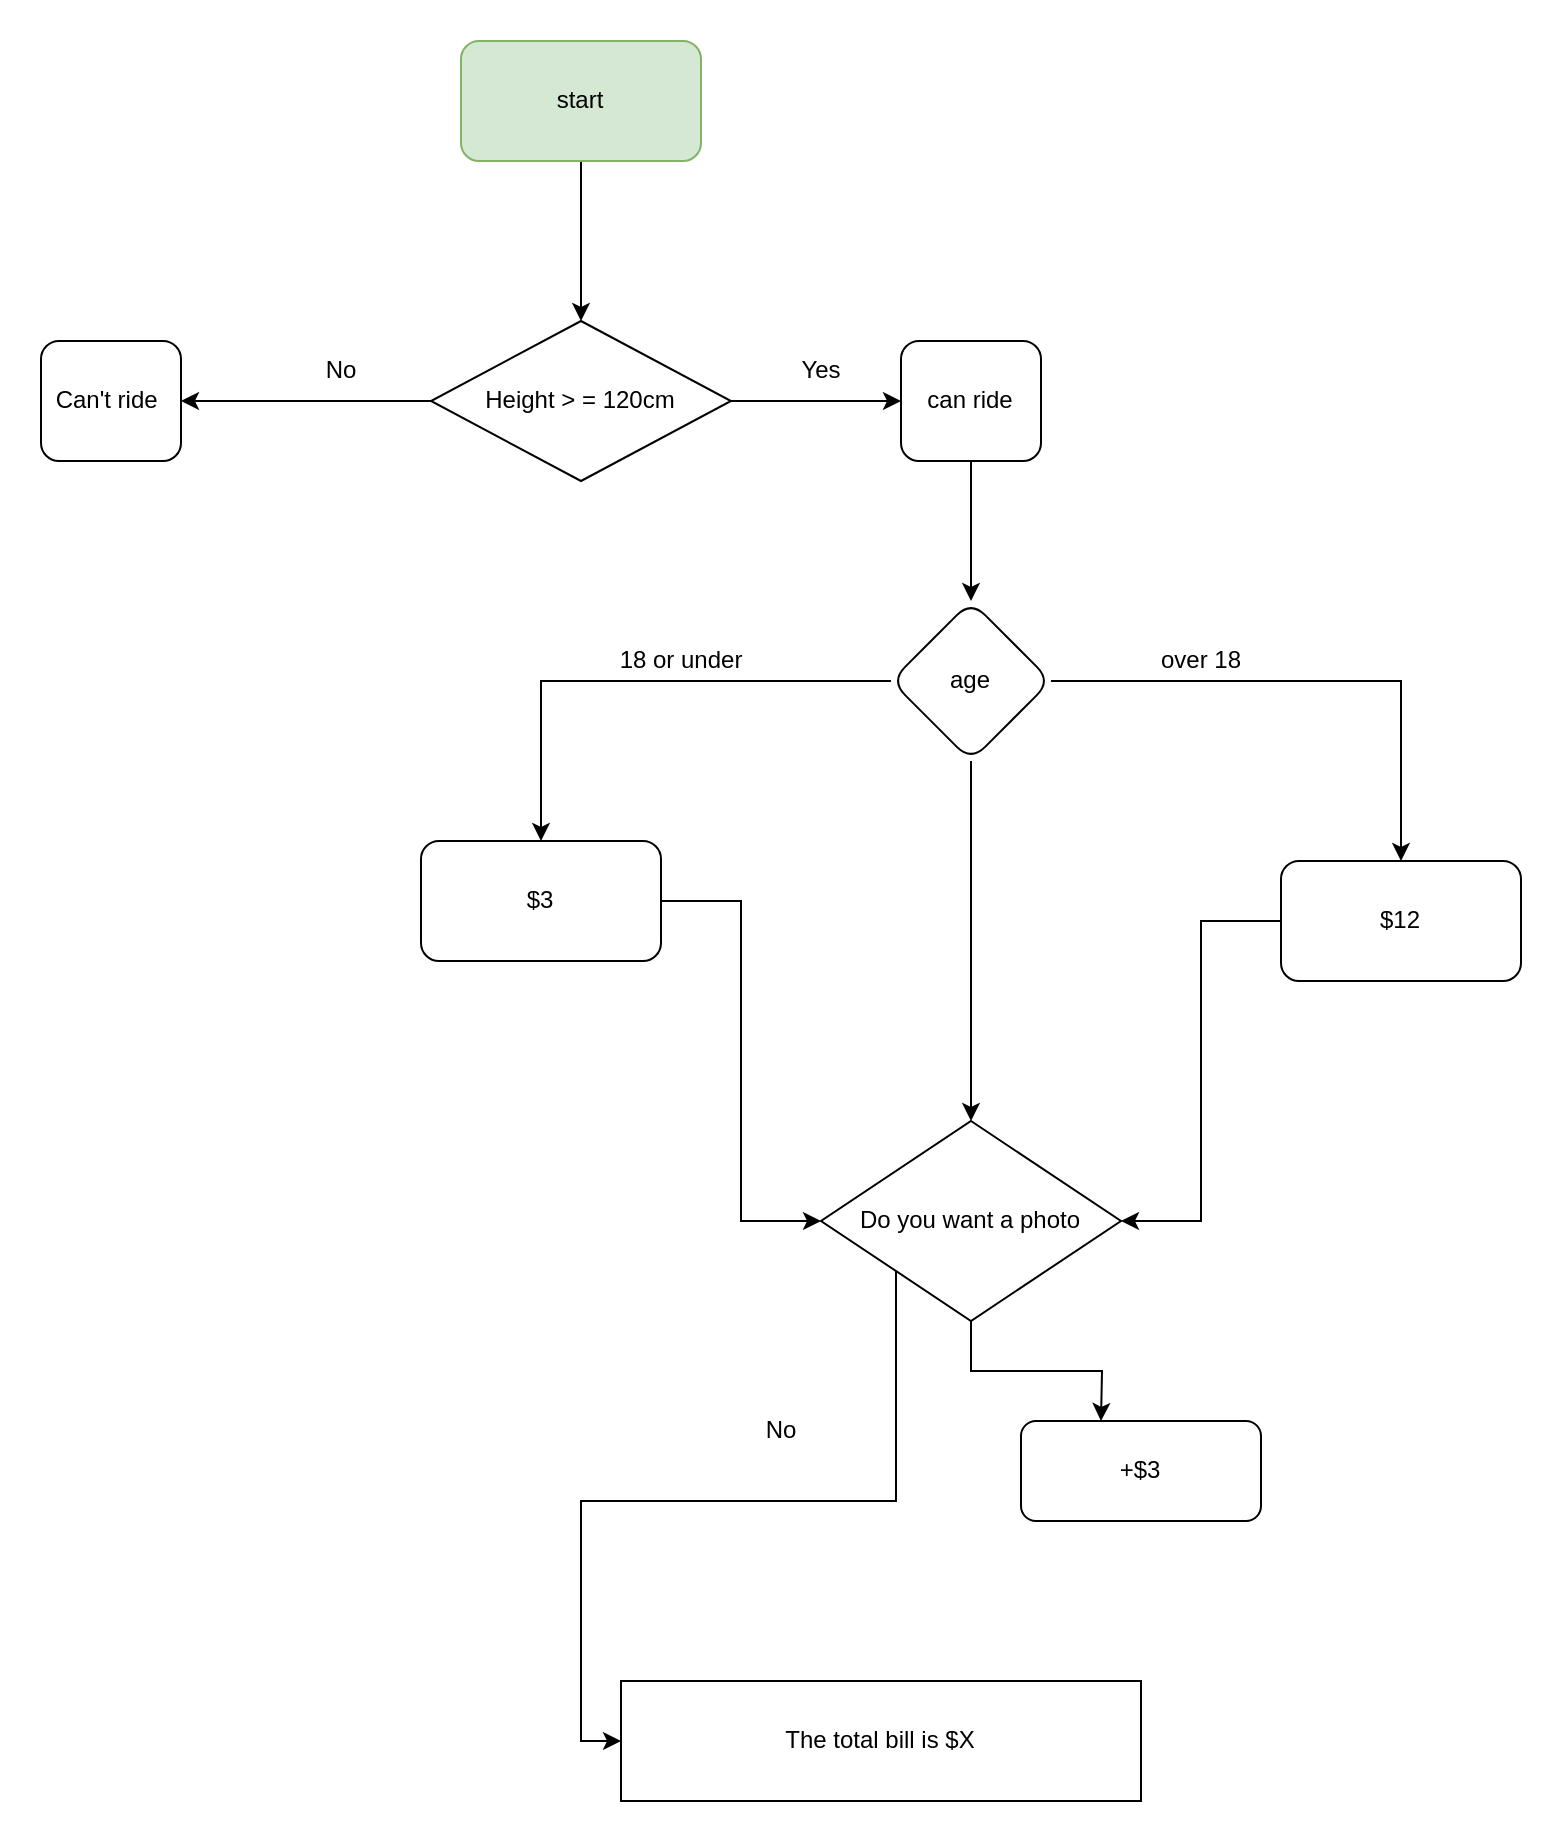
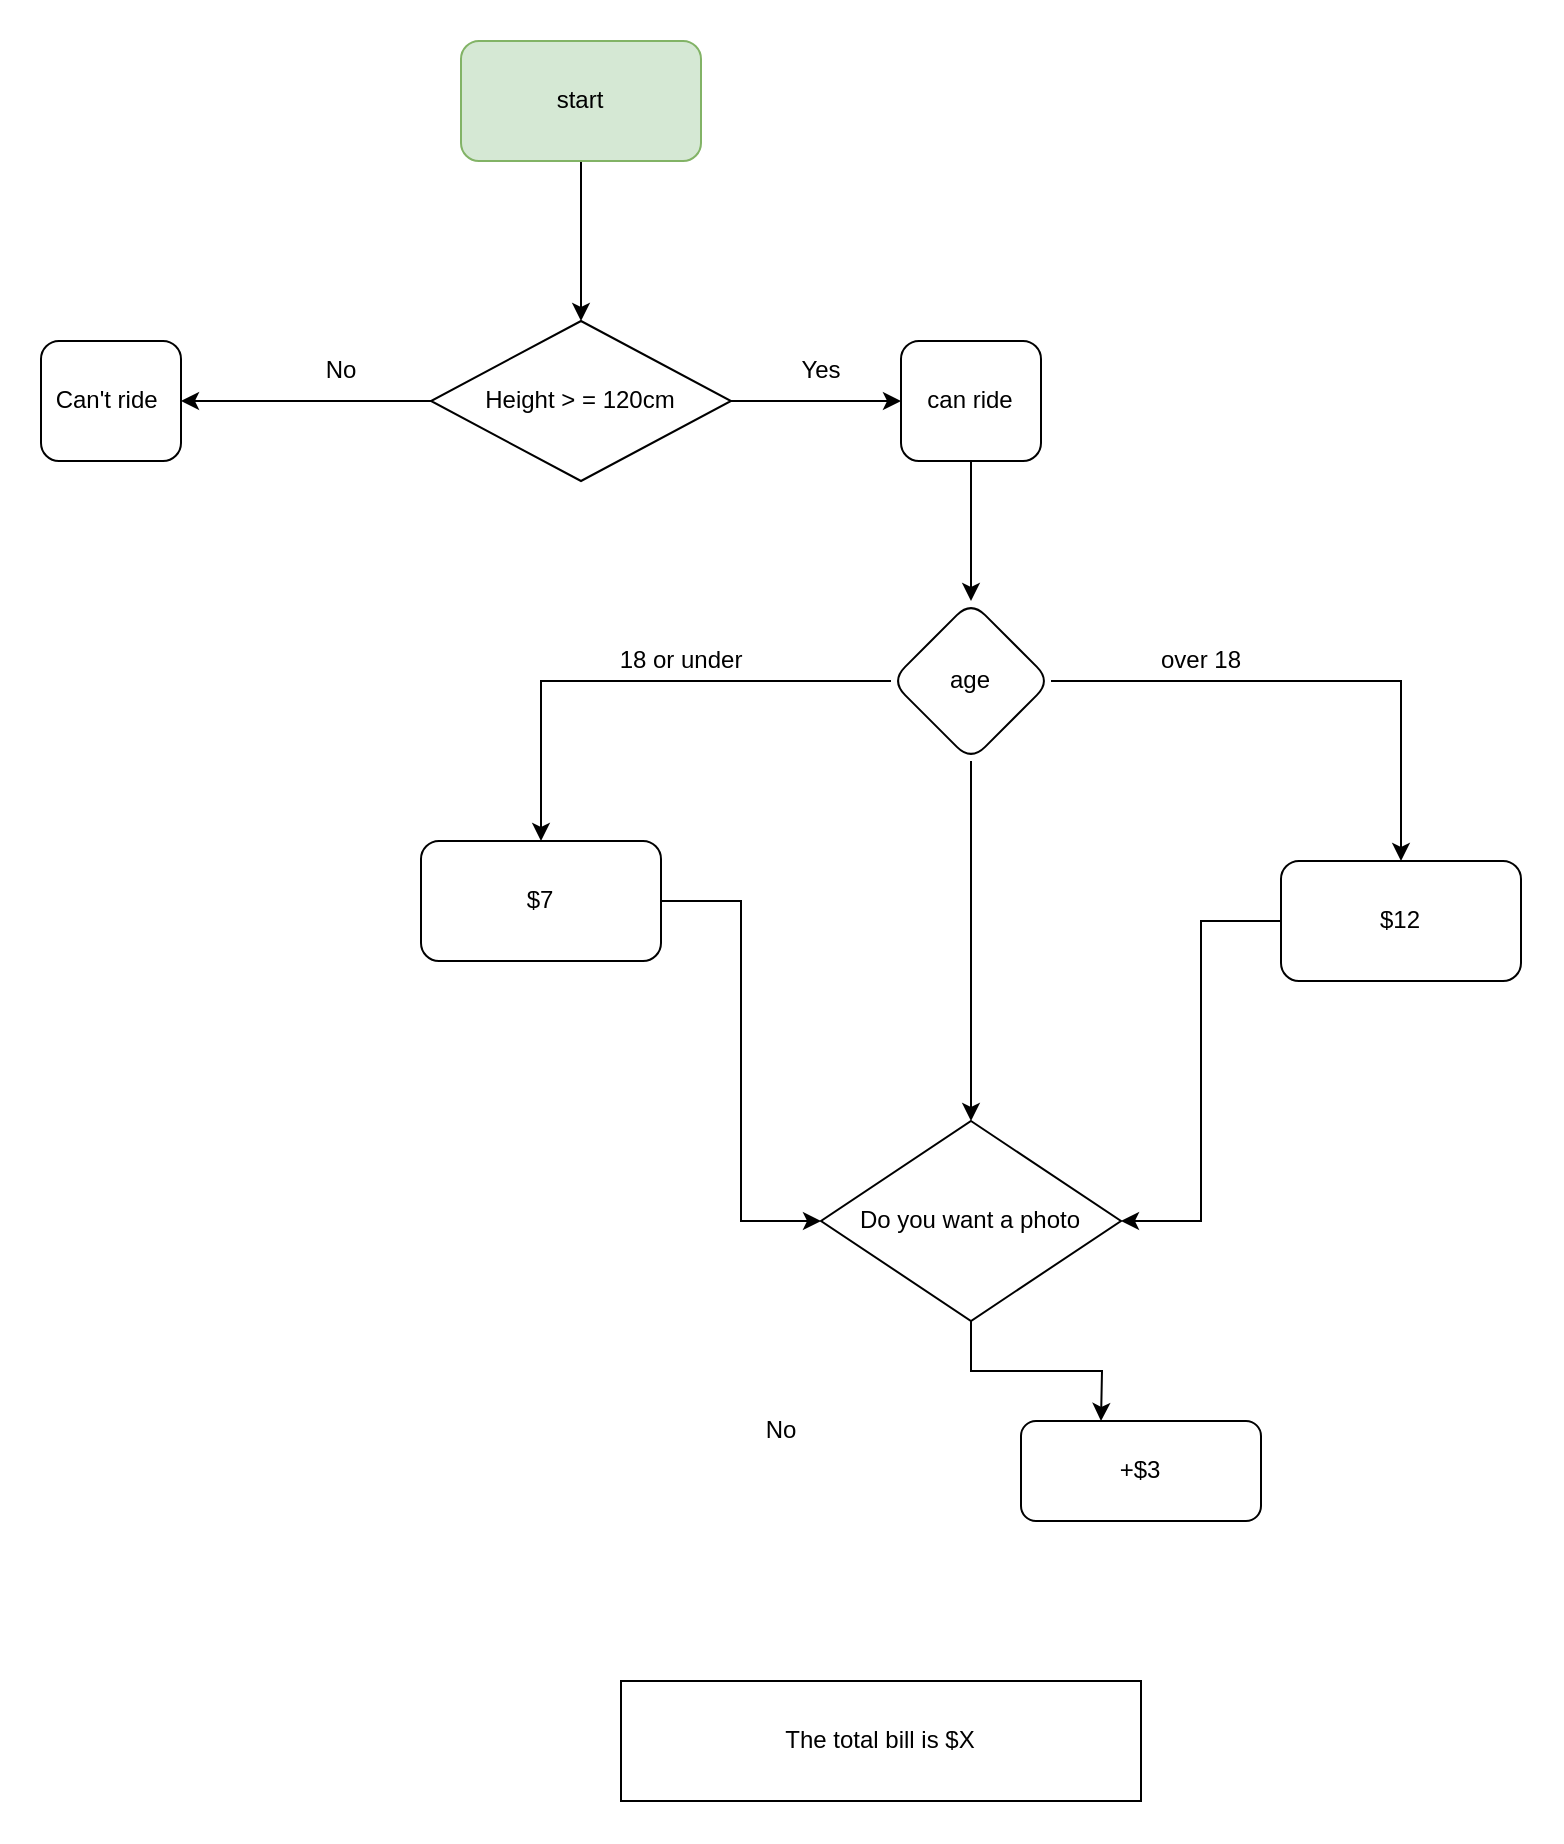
(541, 901) -> (541, 901)
(720, 1501) -> none
